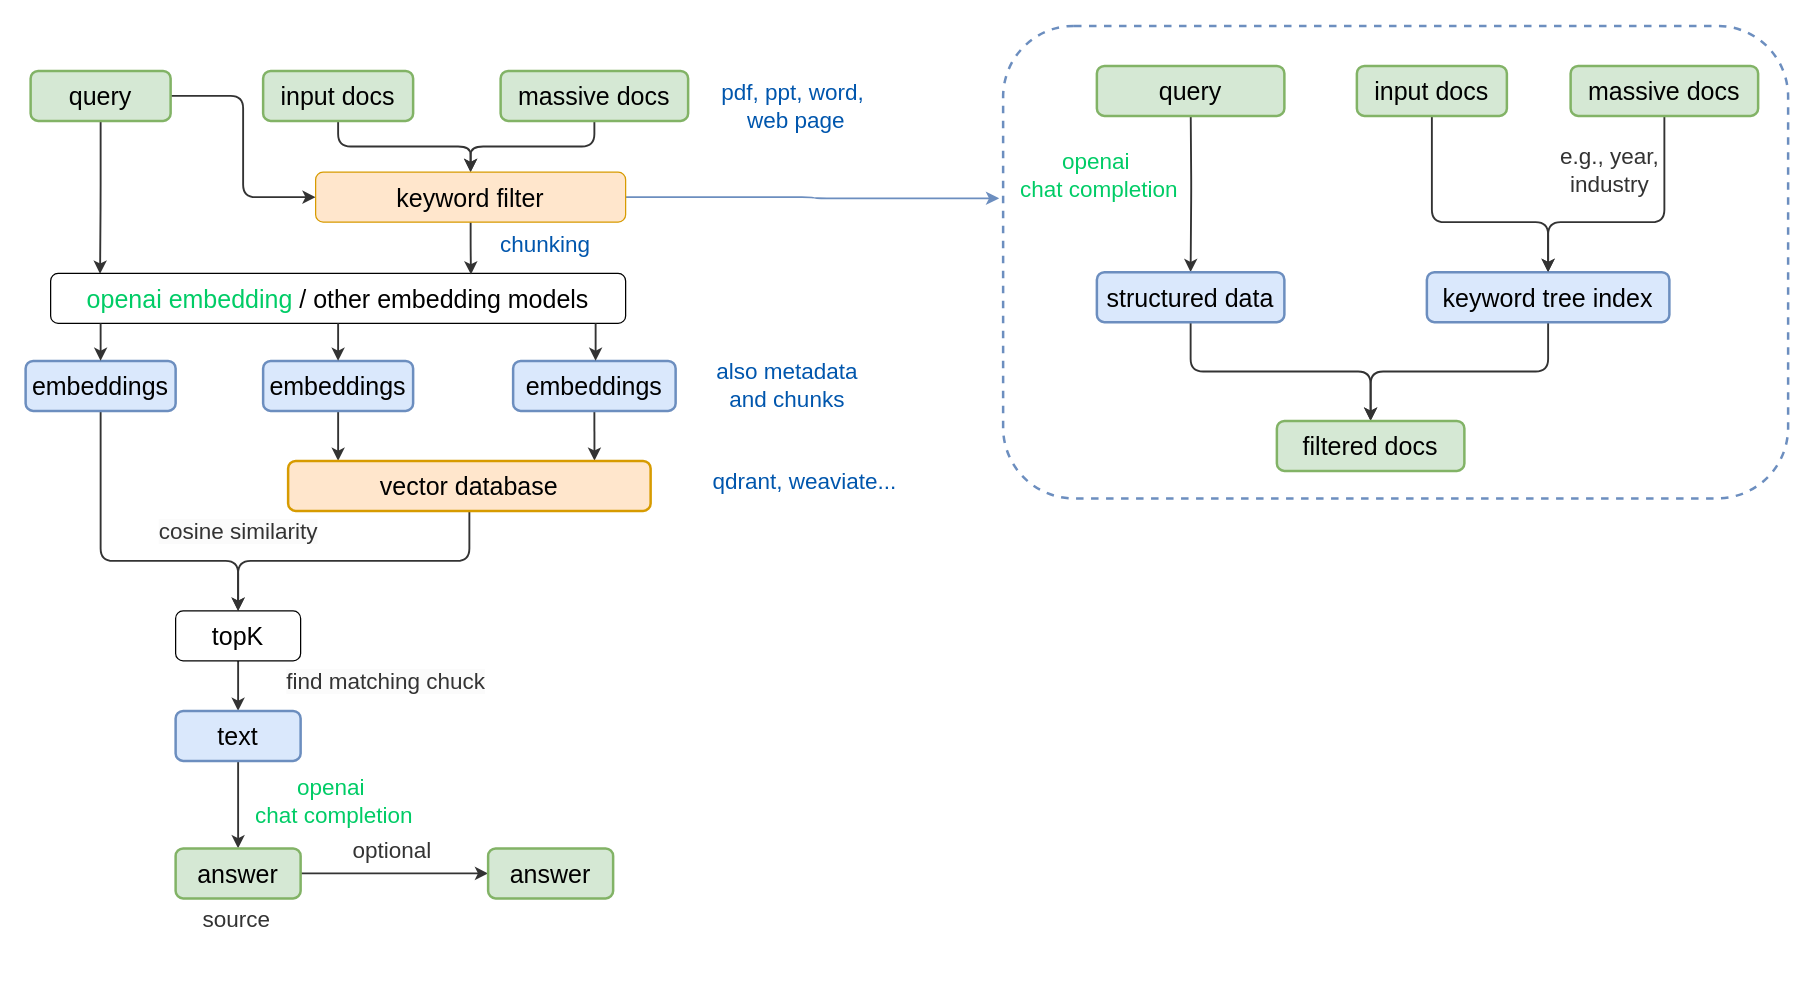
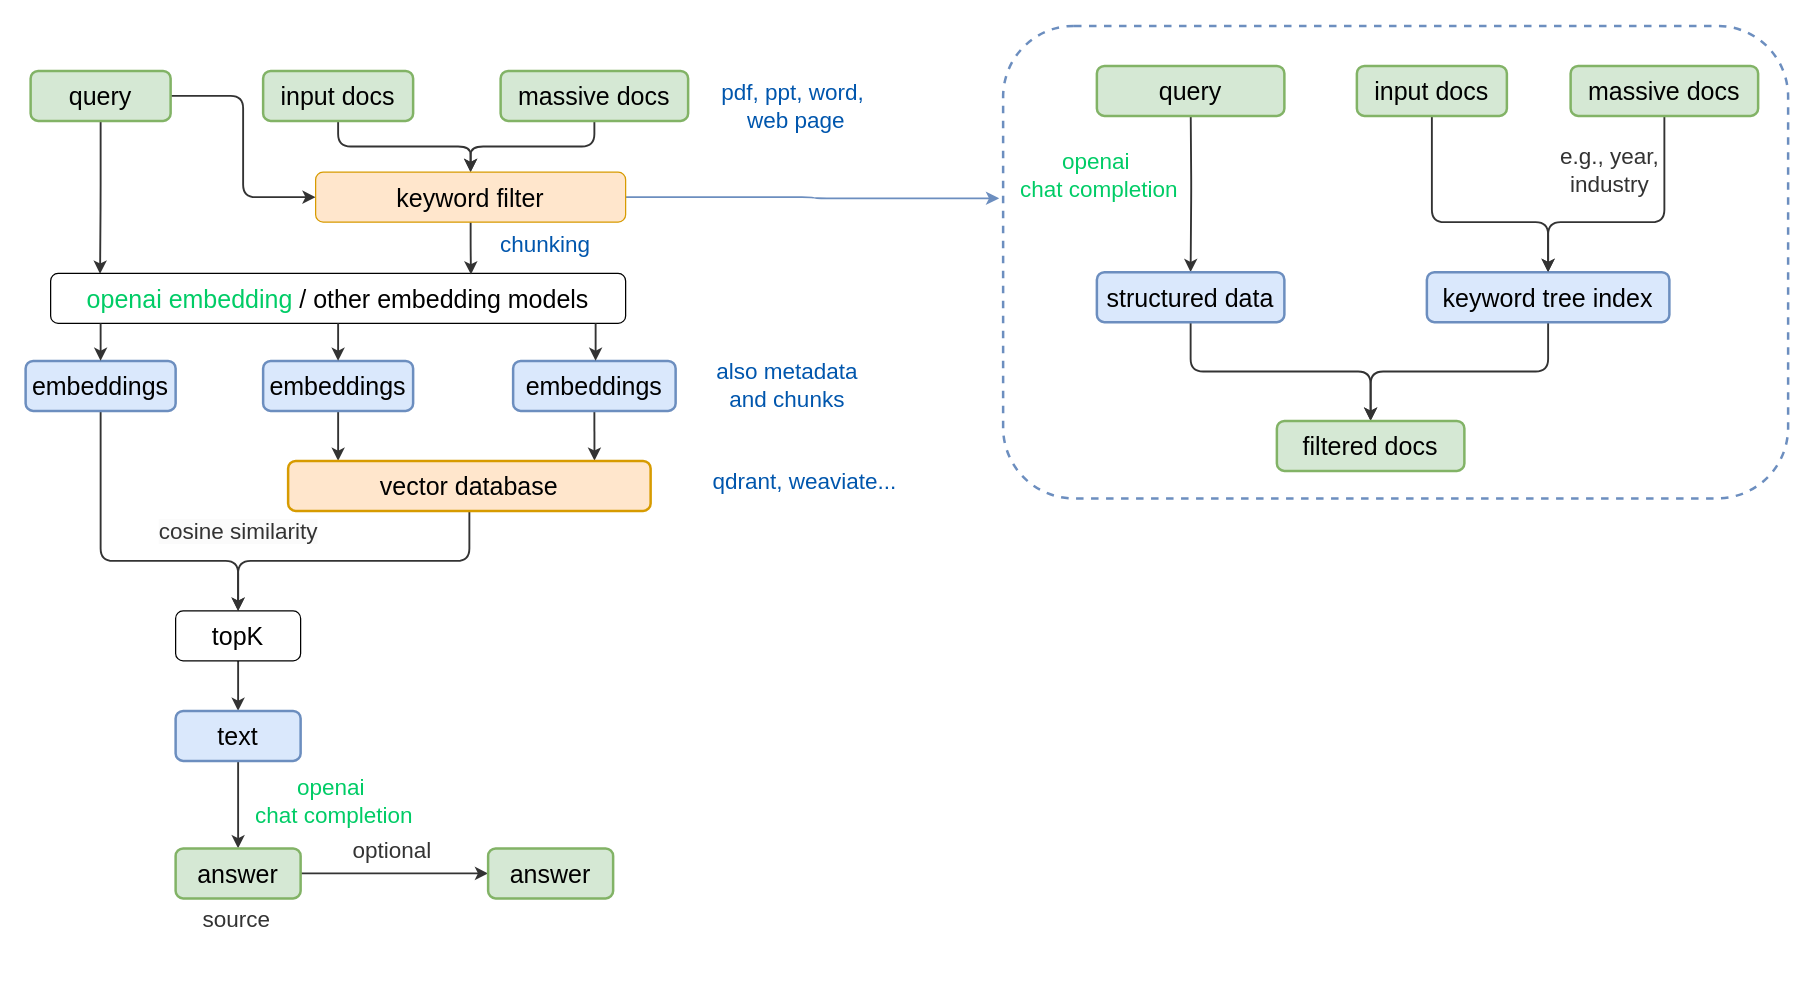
(390, 683) -> none
